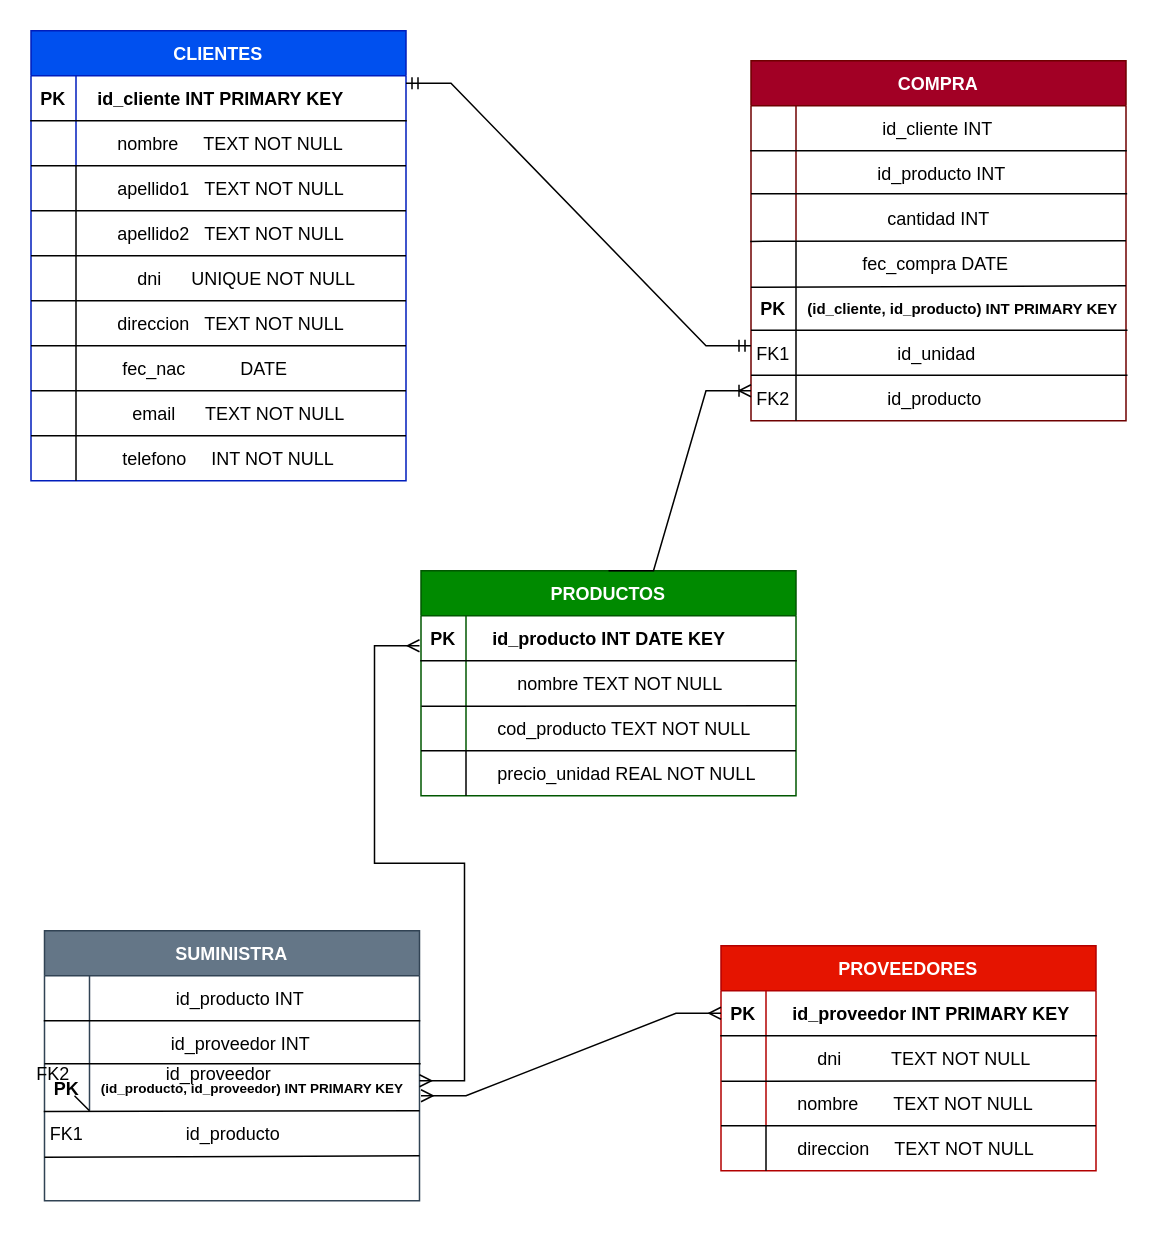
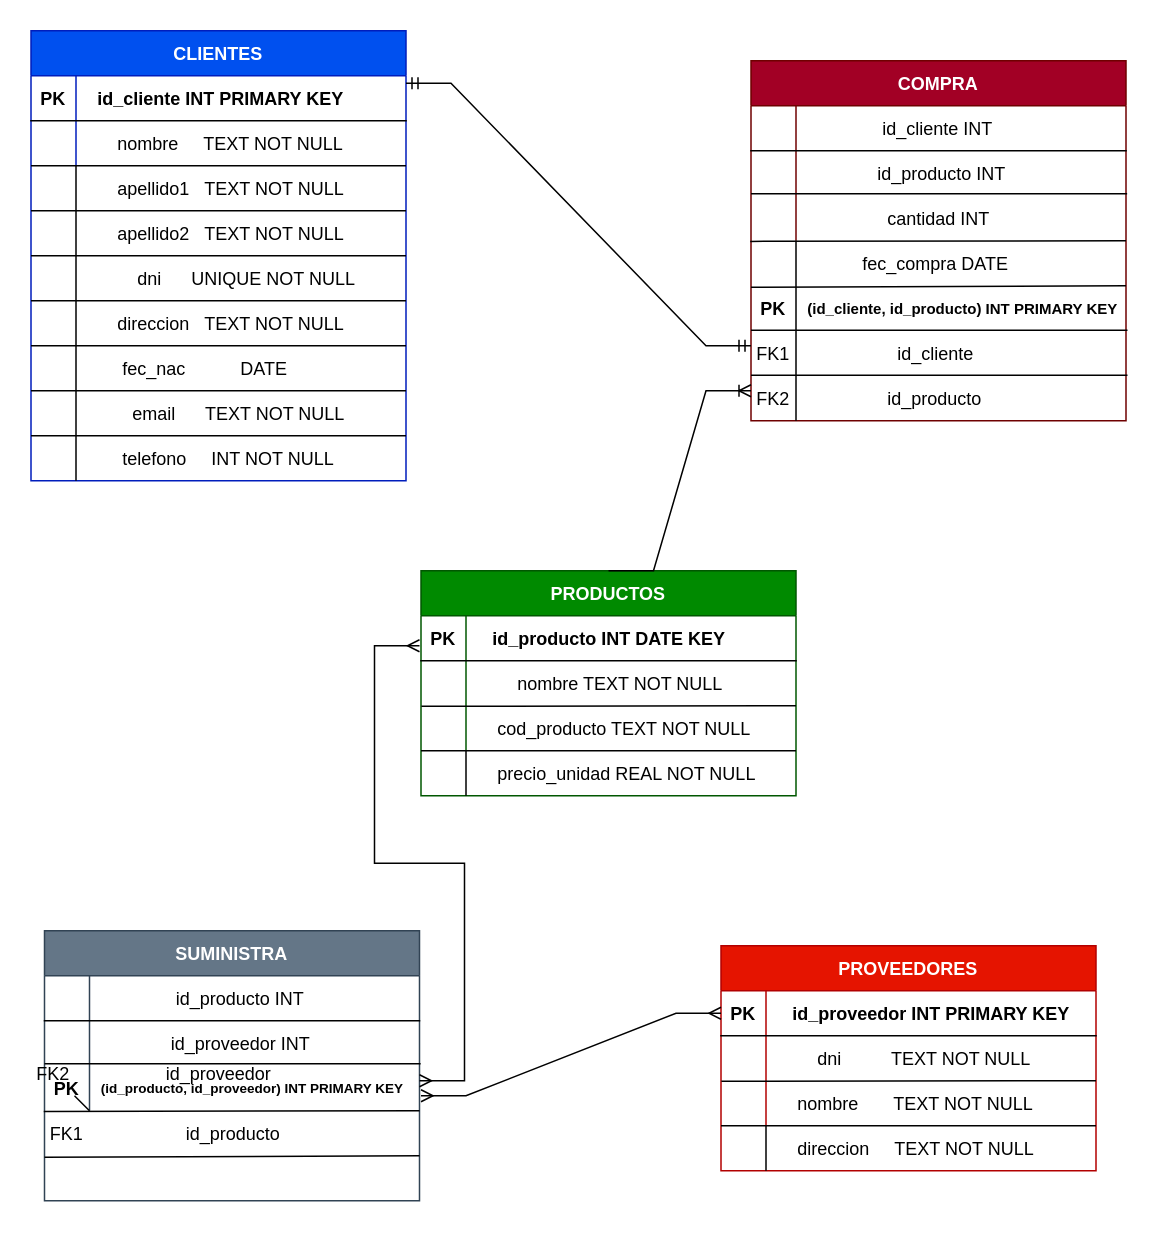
(848, 354) -> (850, 354)
